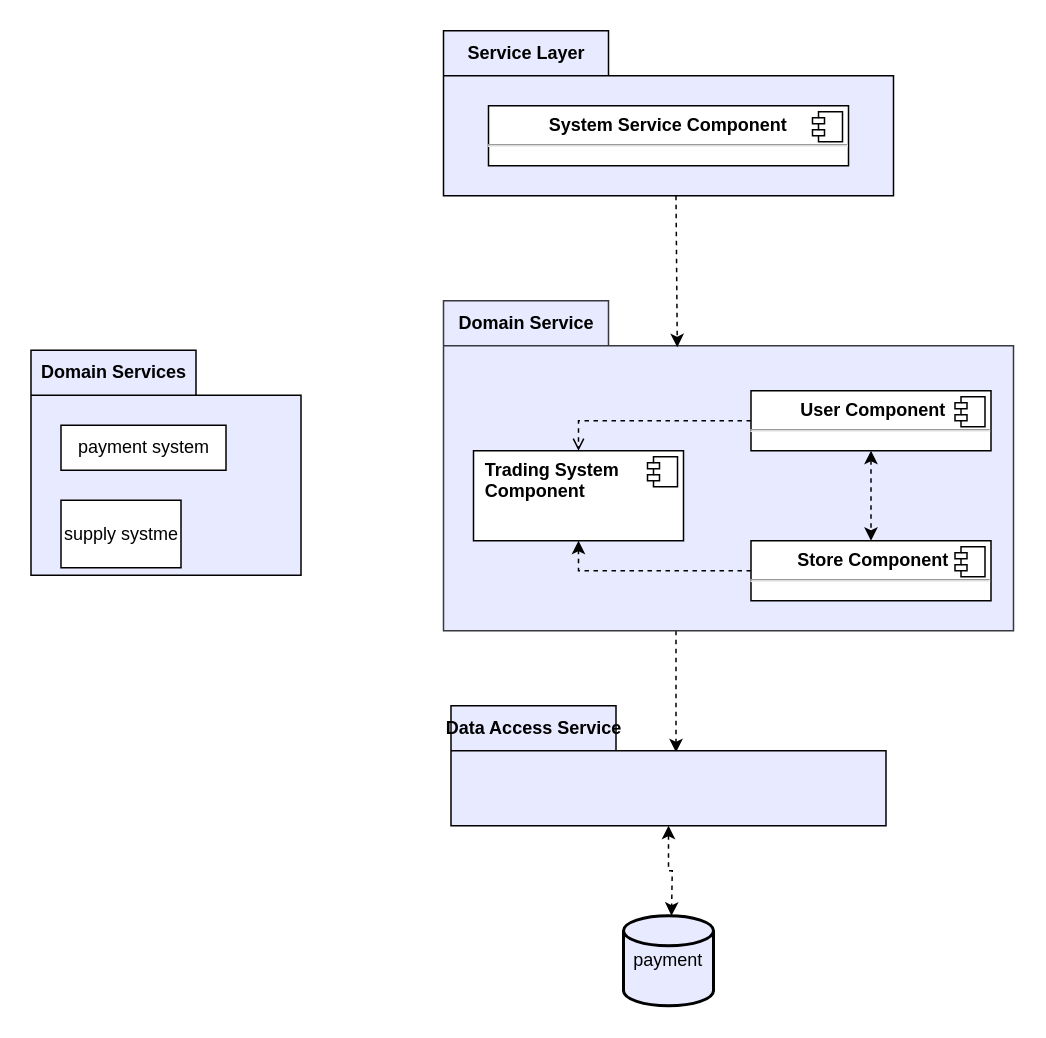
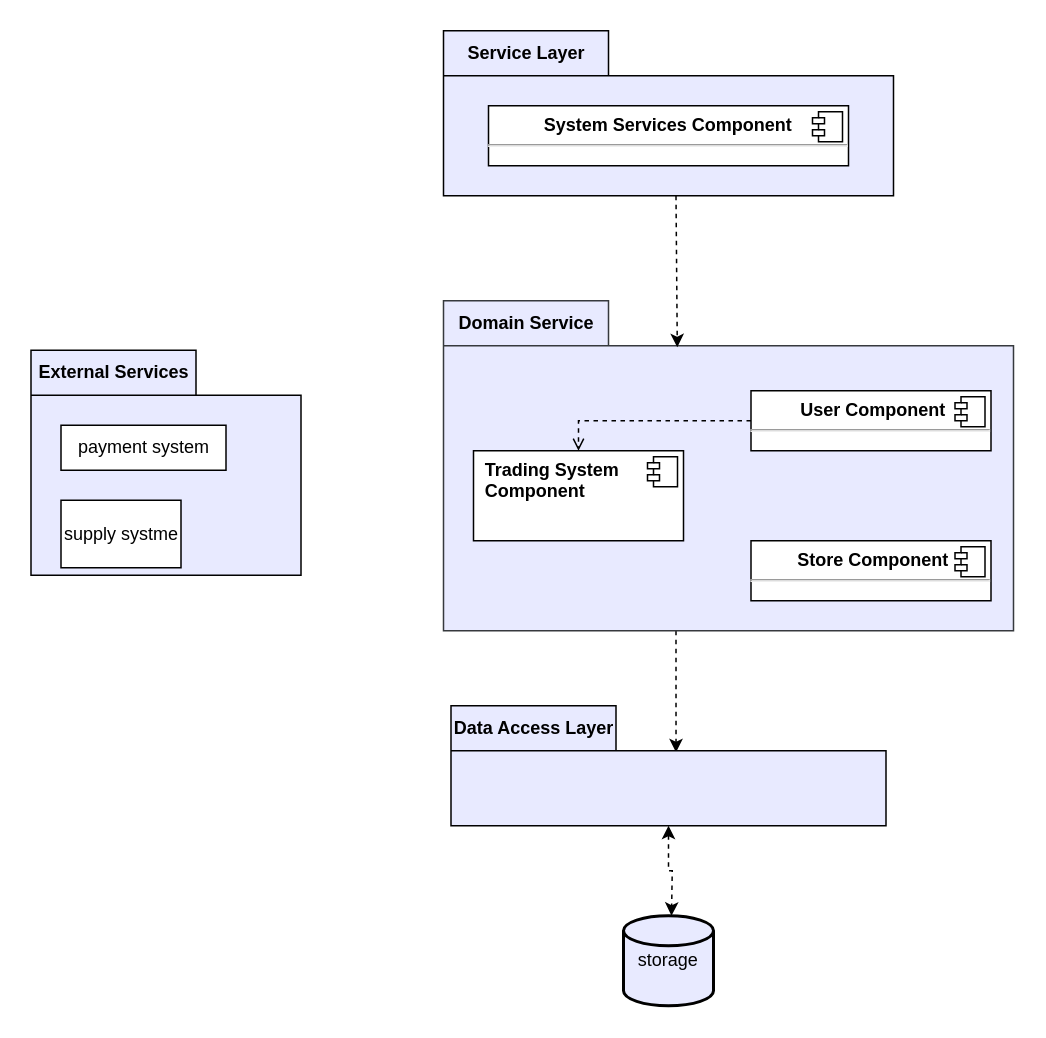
(602, 106) -> (607, 106)
(114, 373) -> (114, 373)
(871, 496) -> none
(654, 571) -> none
(534, 728) -> (534, 728)
(668, 961) -> (668, 961)
